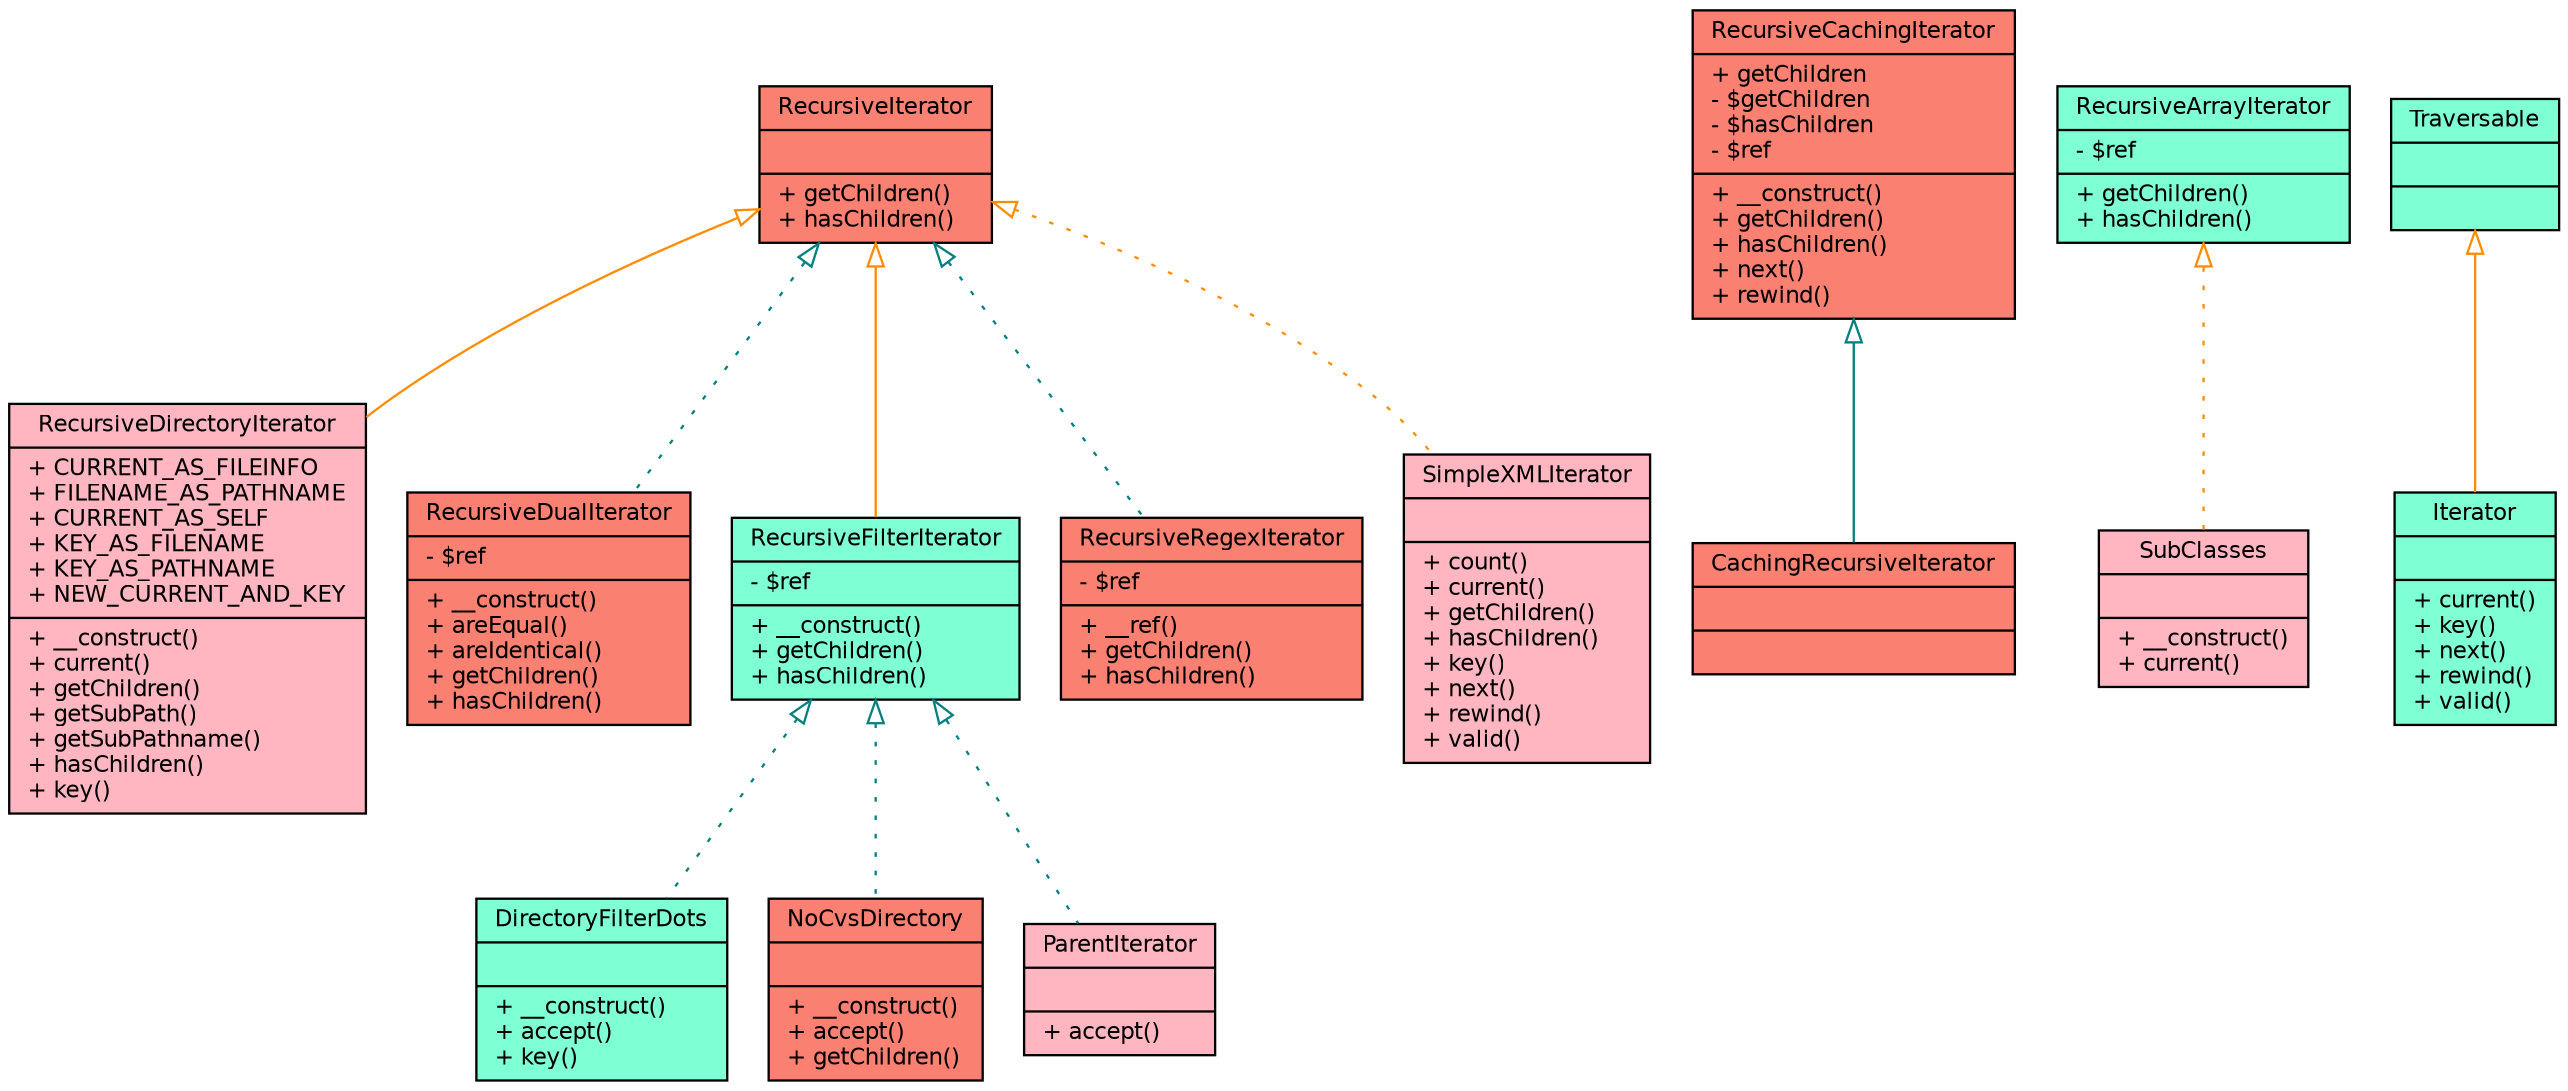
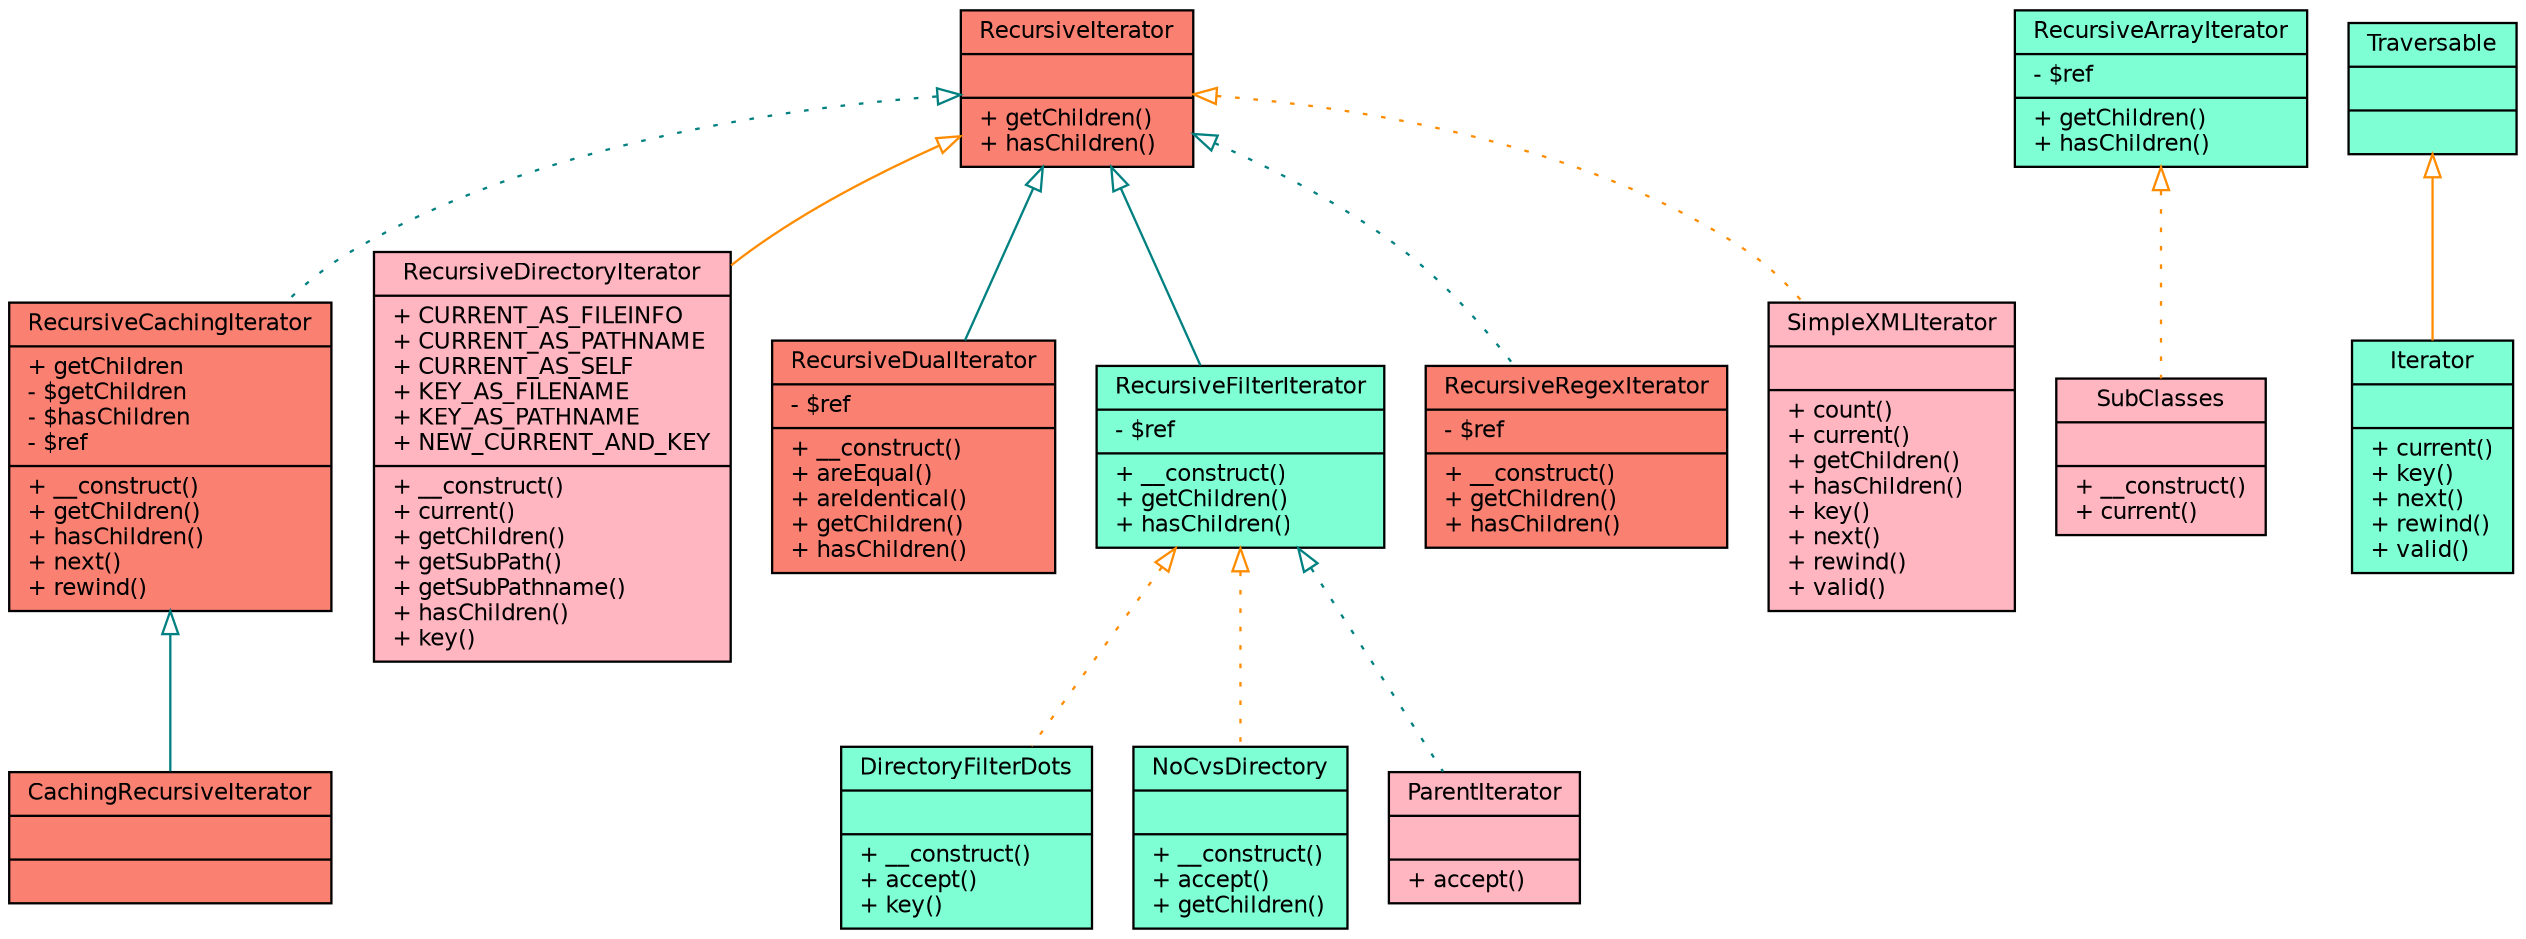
none -> (595, 153)
(719, 377) -> (999, 264)
(876, 392) -> (1161, 277)
(188, 494) -> (549, 342)
(1129, 626) -> (1530, 474)
(732, 809) -> (1097, 657)
(876, 811) -> (1240, 659)
(876, 990) -> (1240, 838)
